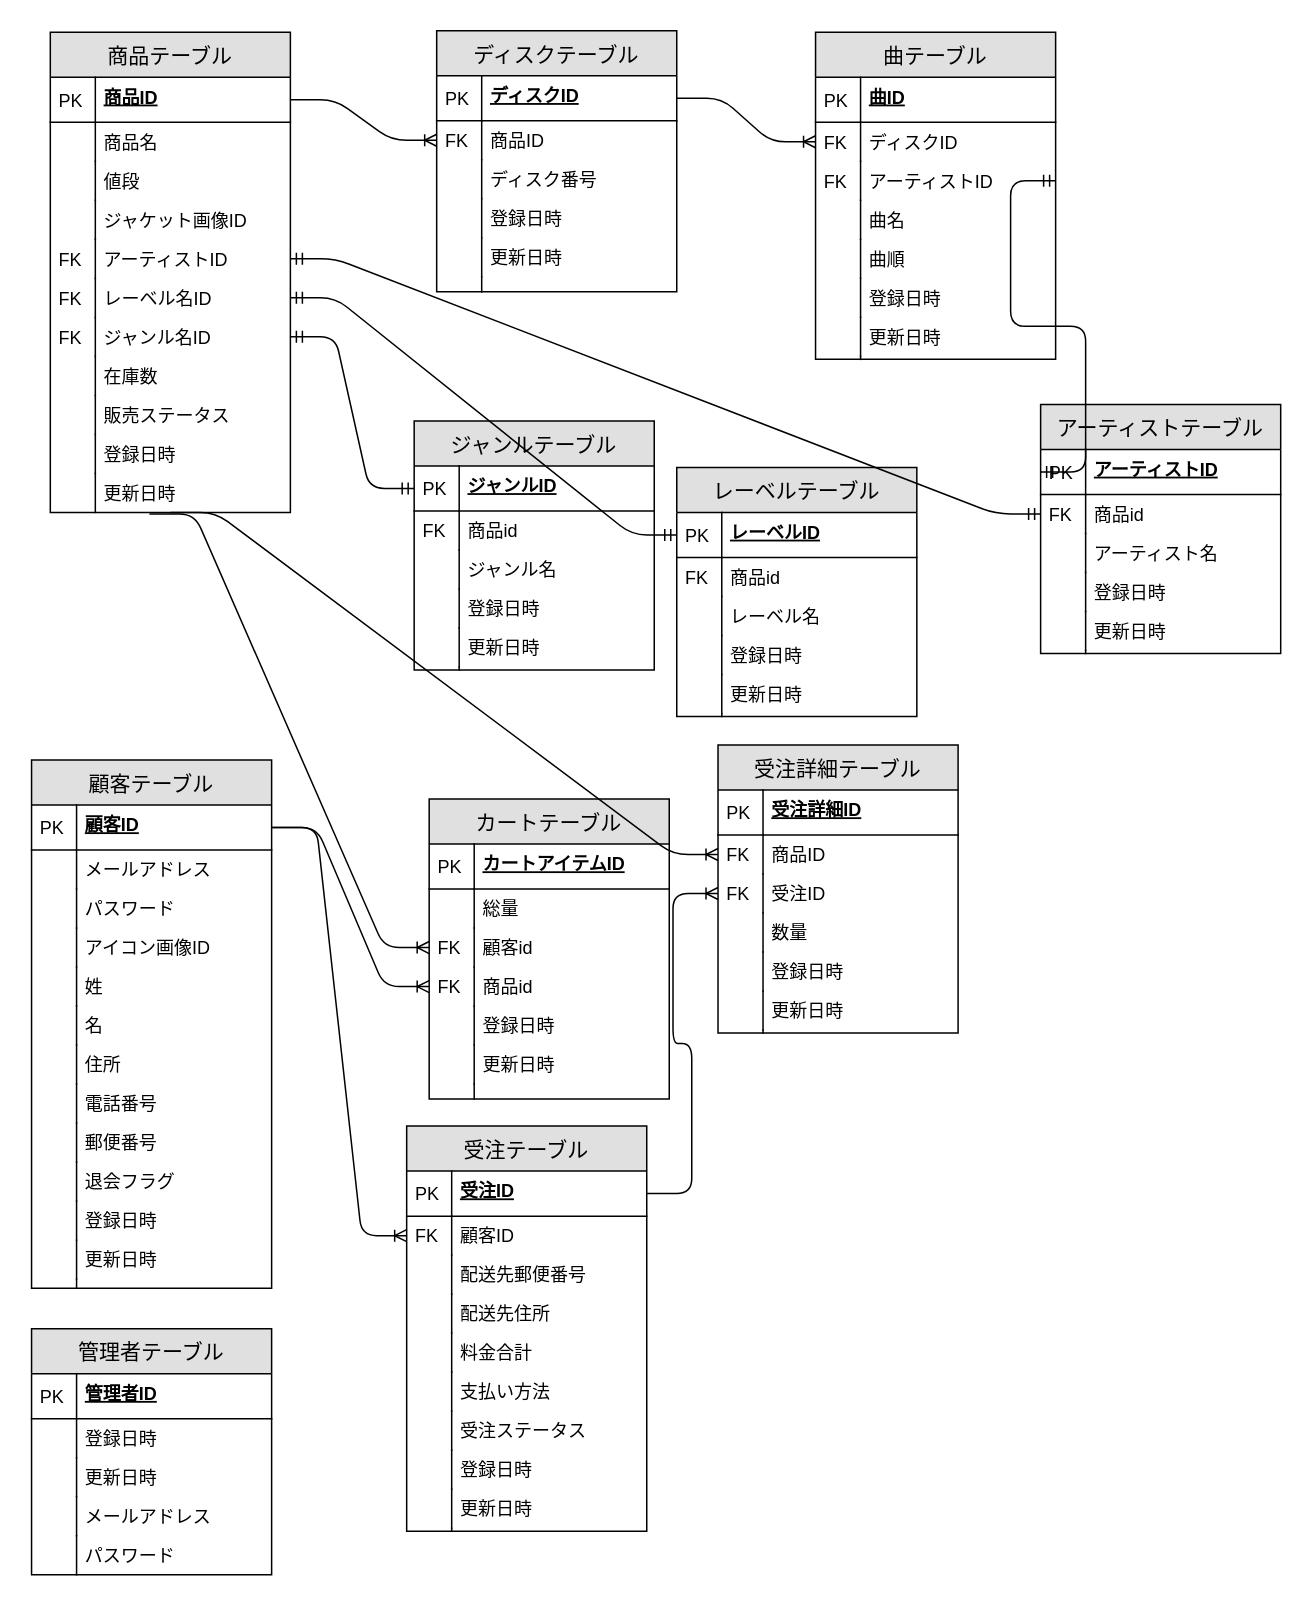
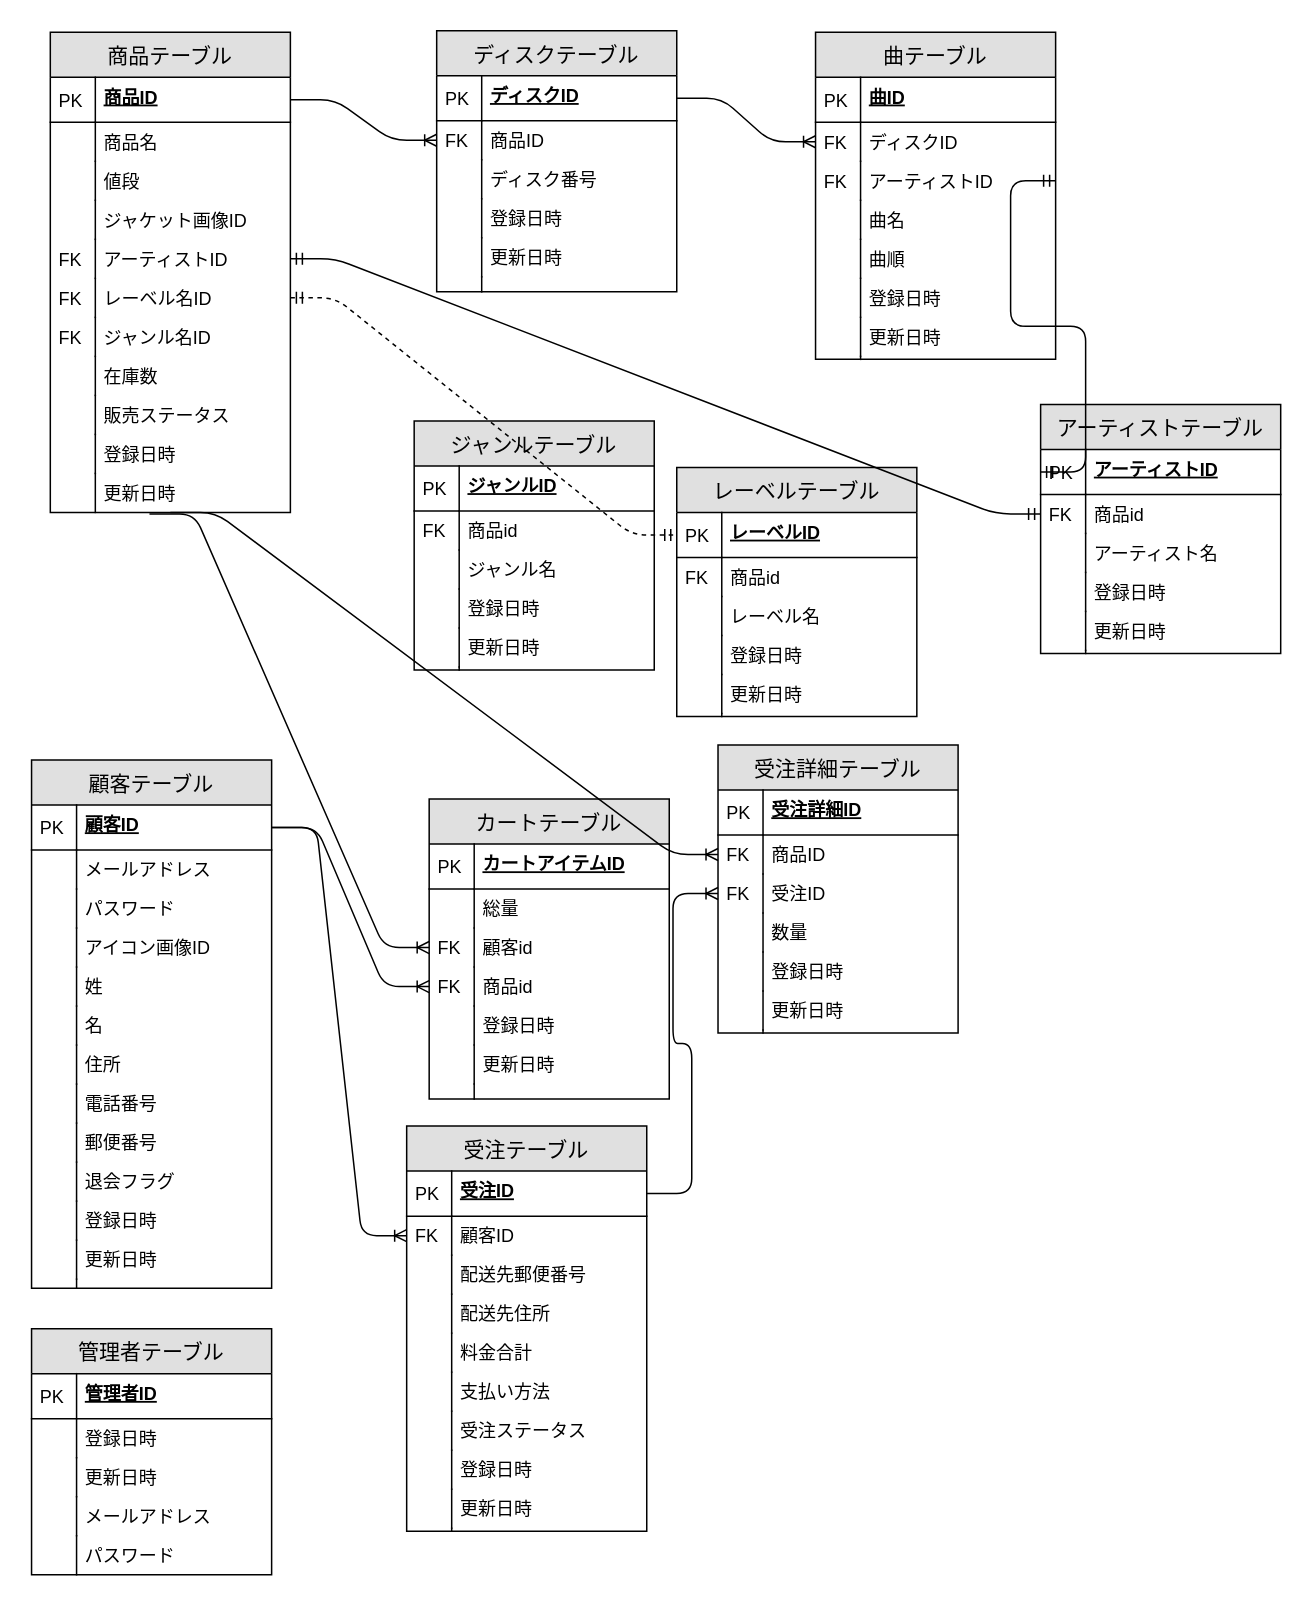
(453, 392) -> (453, 392)
(352, 414) -> none
